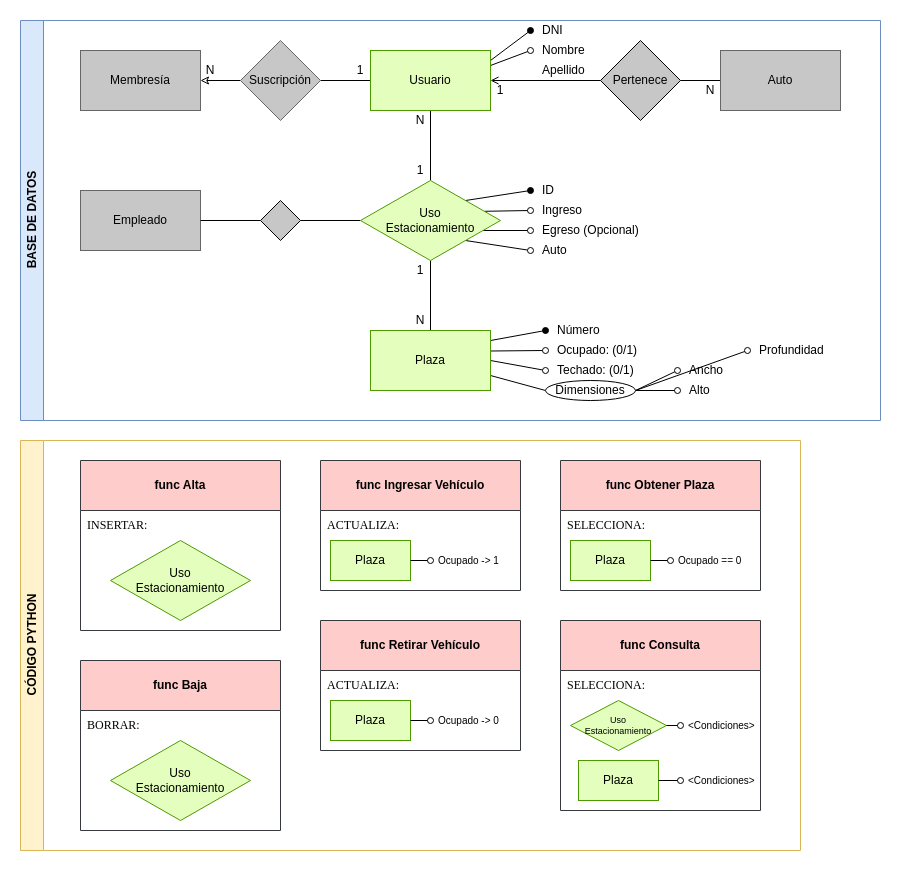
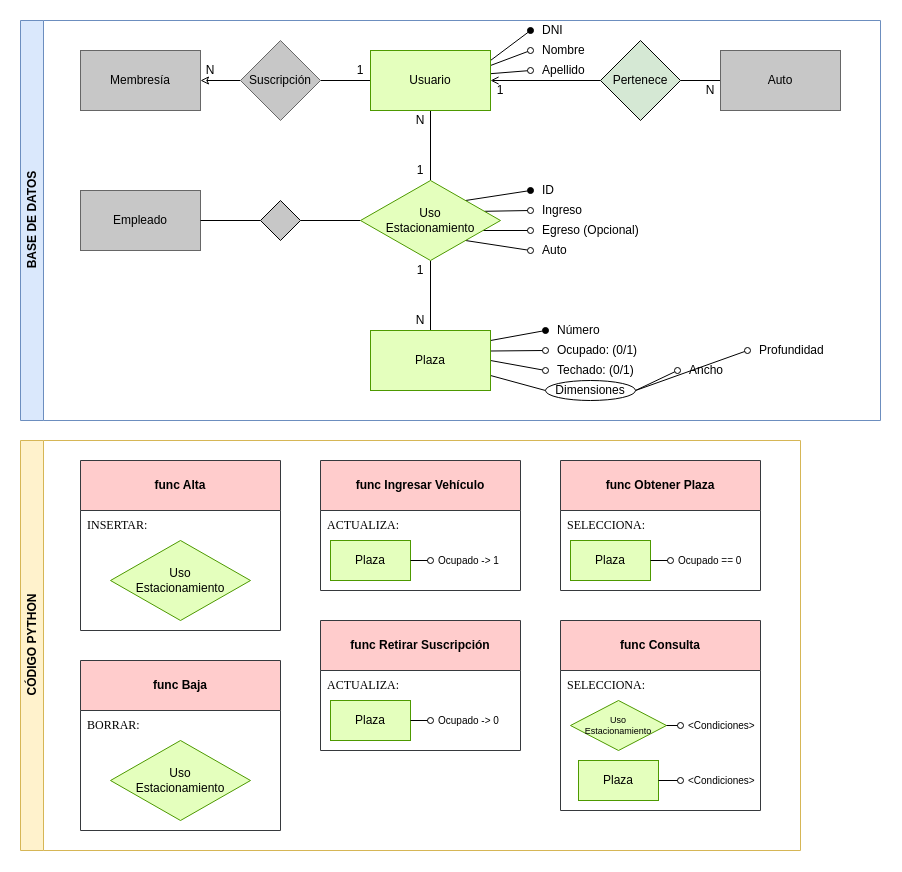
none -> (508, 72)
(641, 81) -> (641, 81)
(657, 391) -> none
(708, 391) -> none
(421, 646) -> (421, 646)
